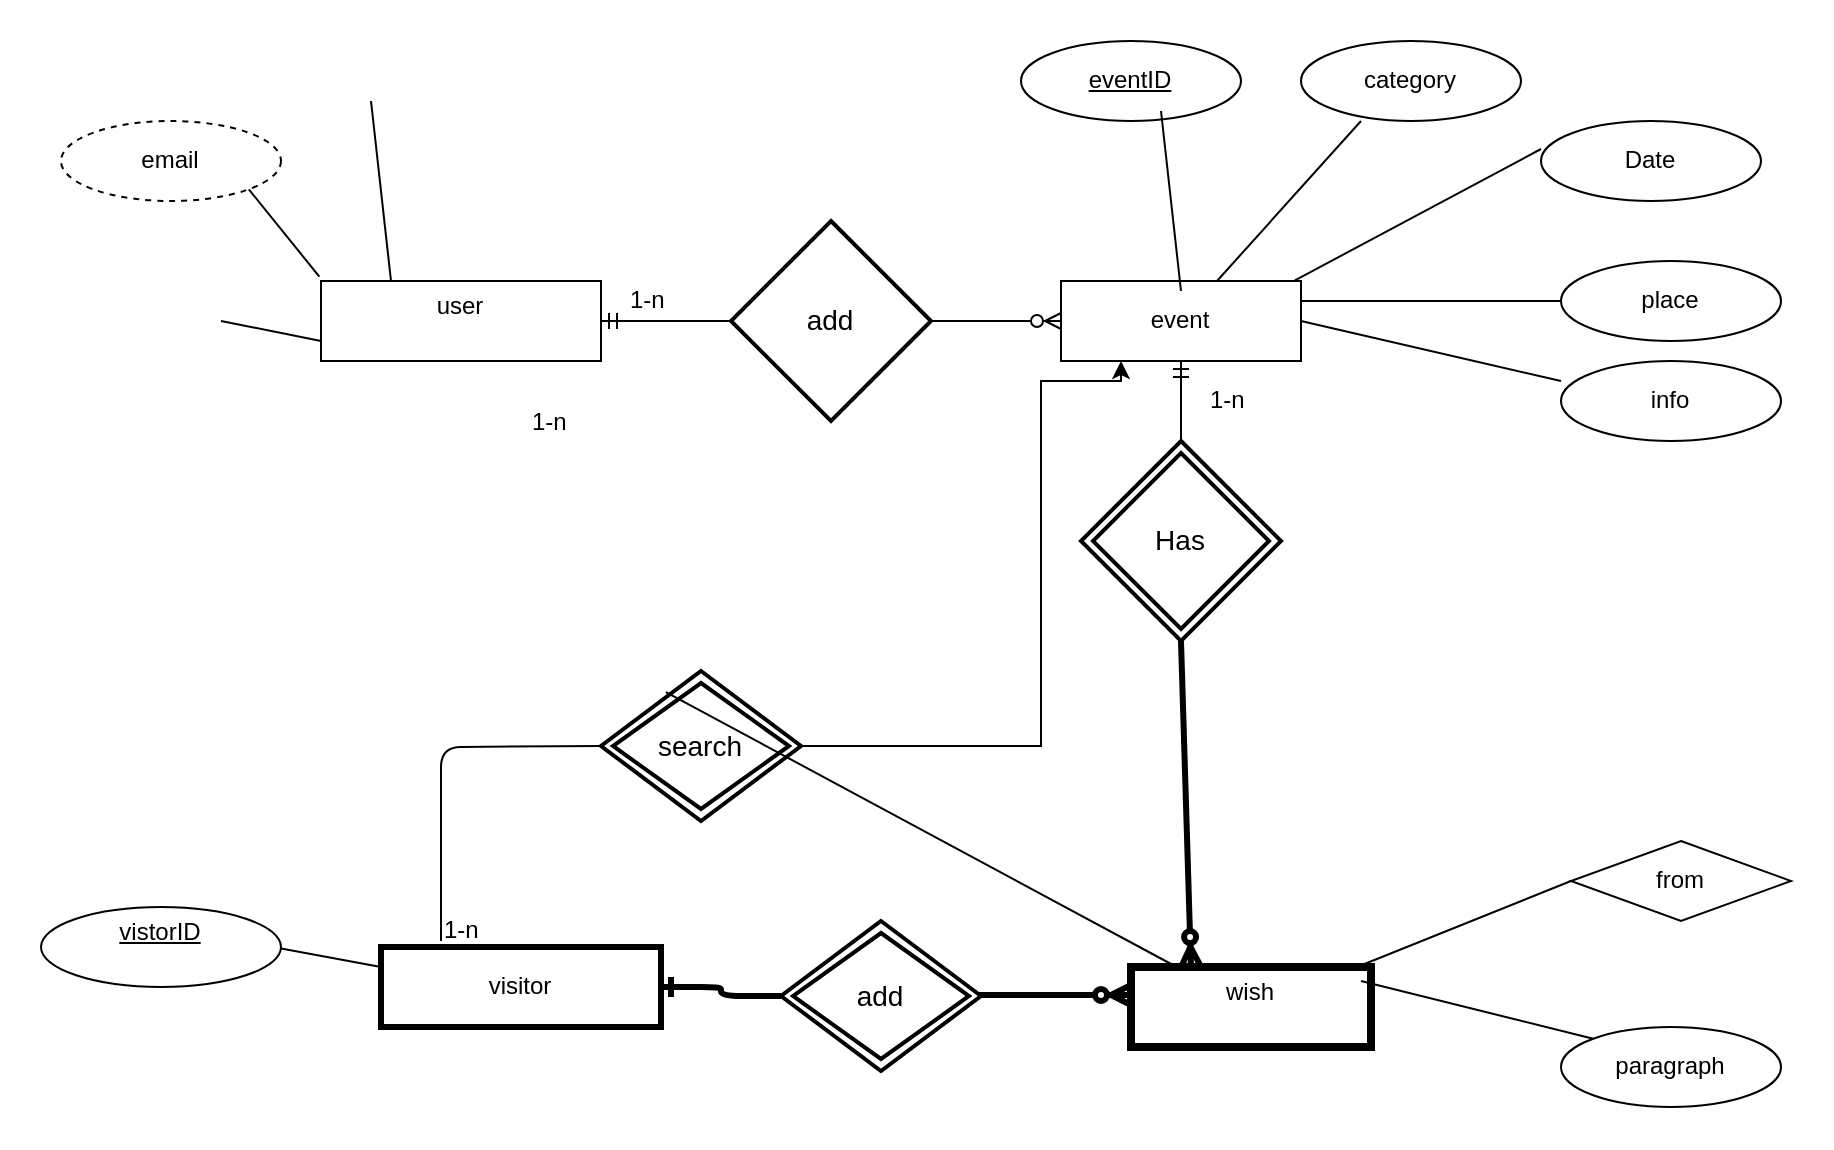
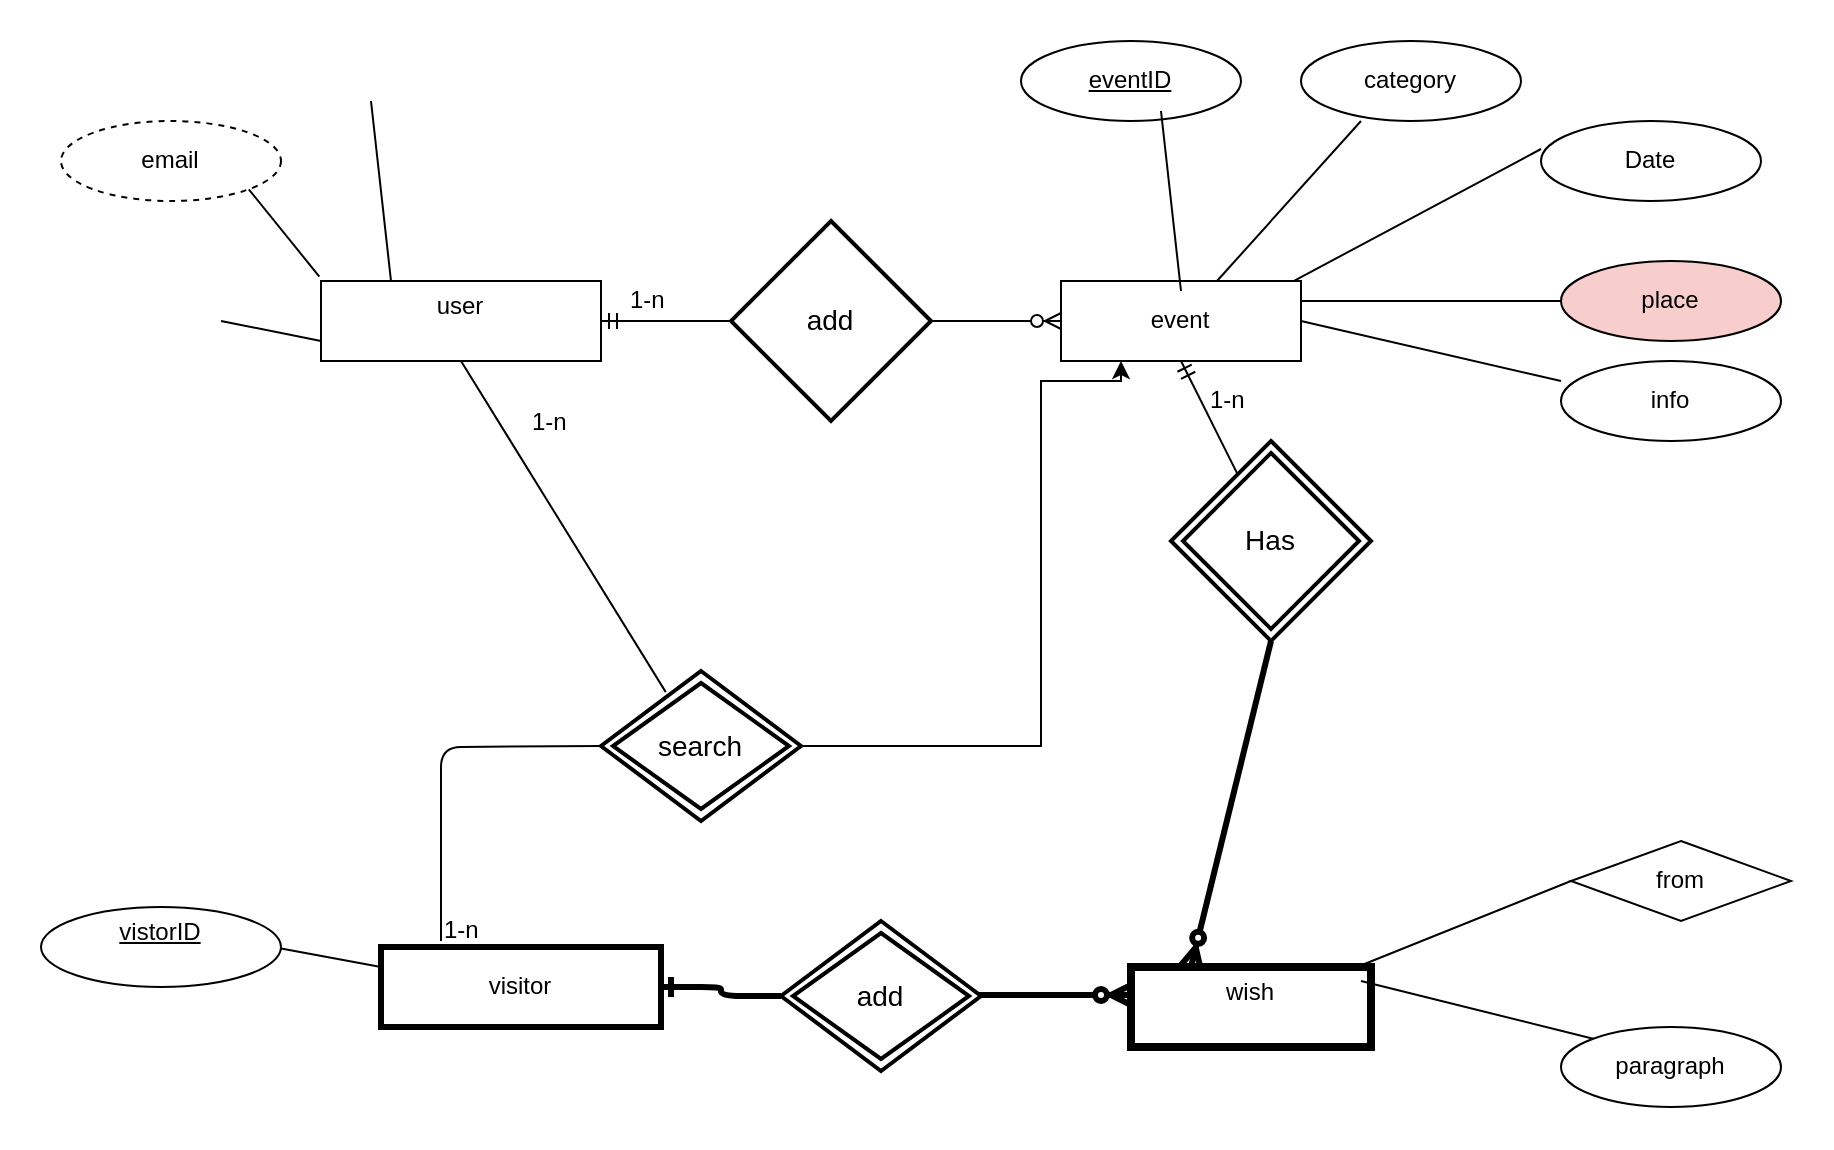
(1671, 301) -> (1671, 301)
(1181, 541) -> (1271, 541)
(919, 828) -> (564, 527)
